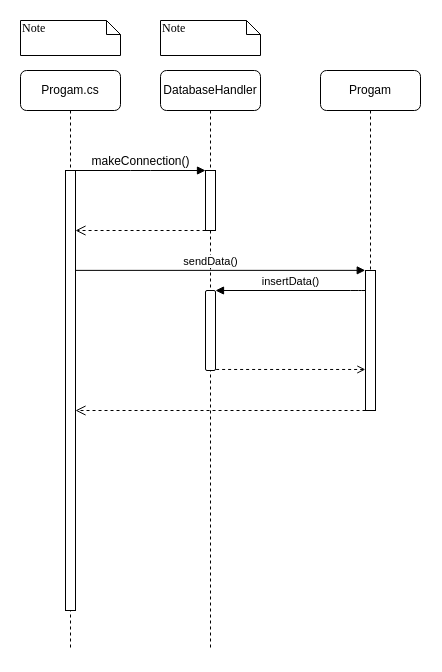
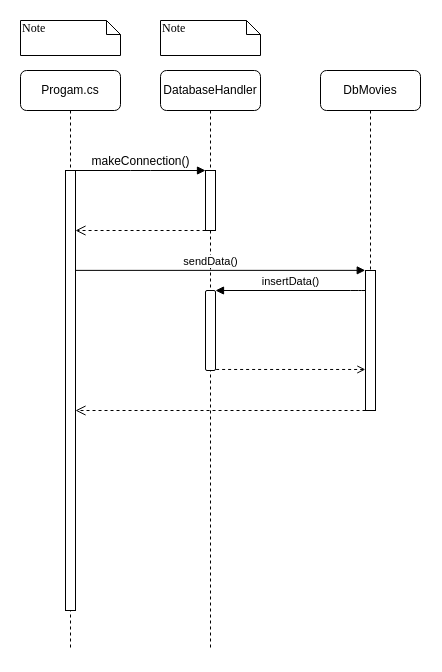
(371, 91) -> (371, 91)
